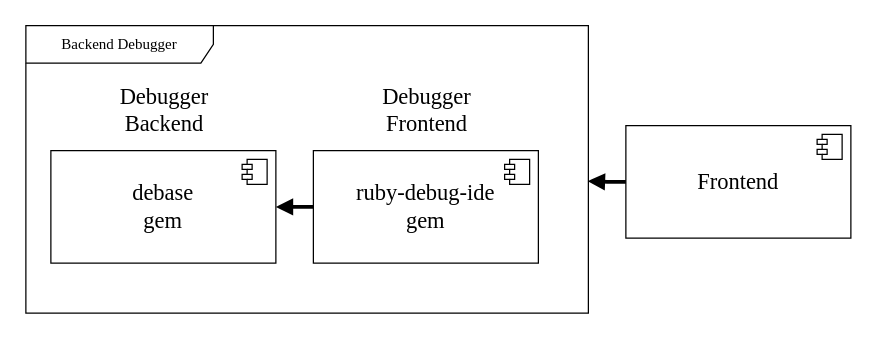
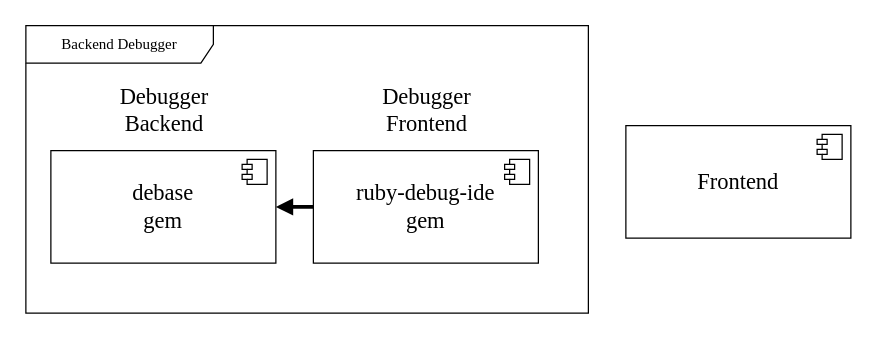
(615, 182) -> none
